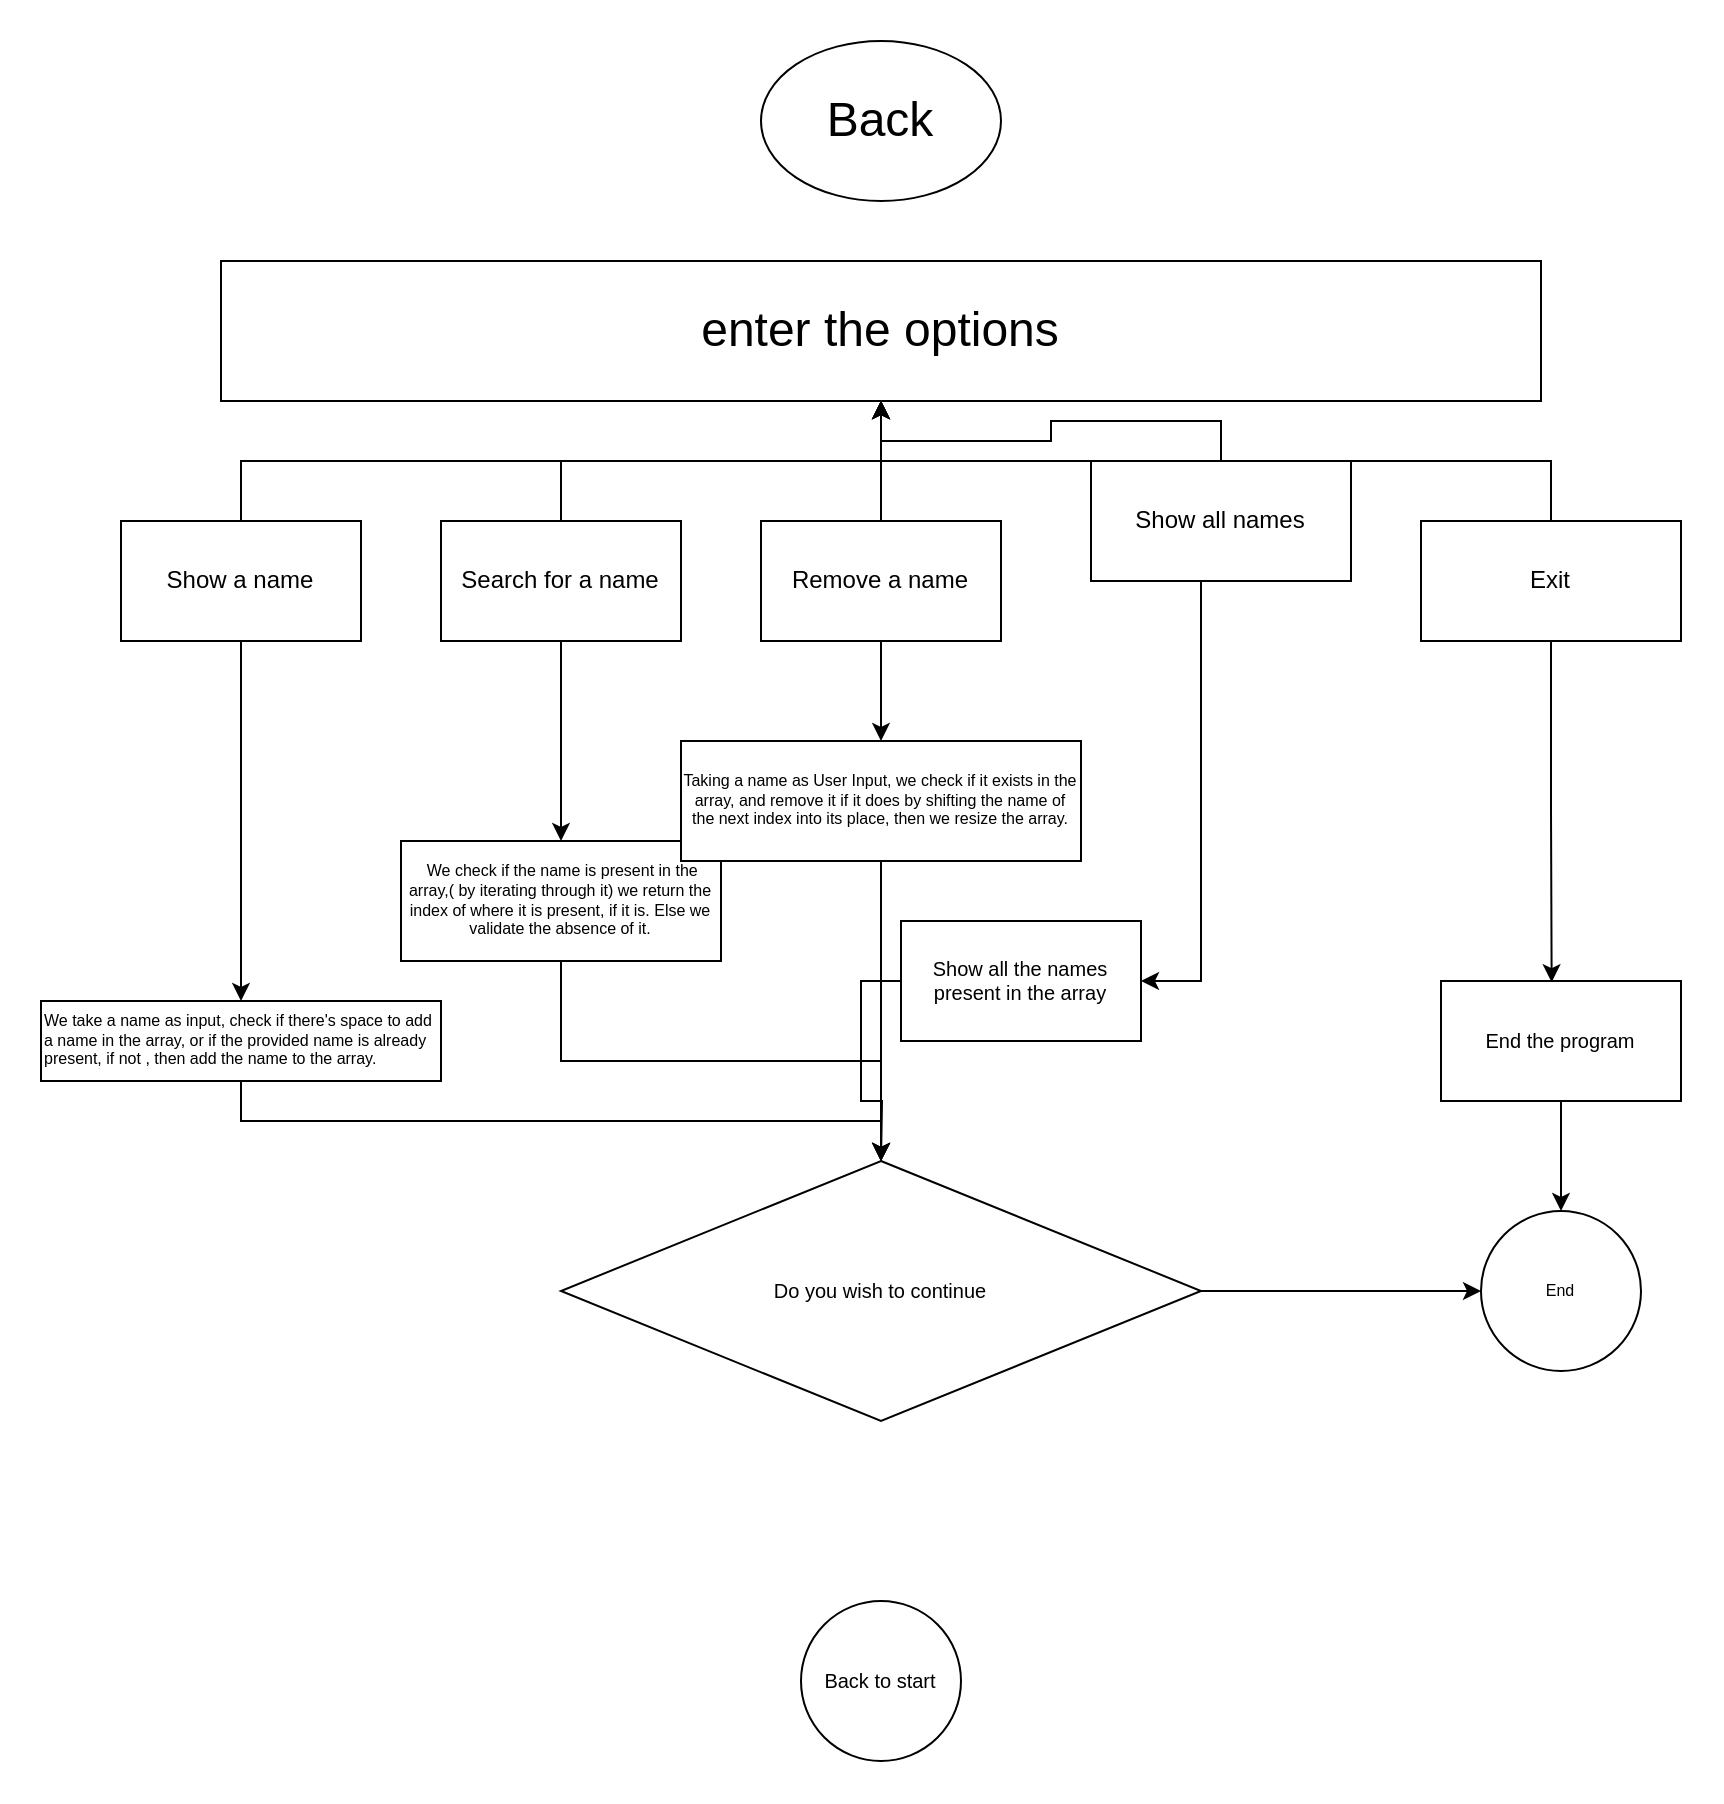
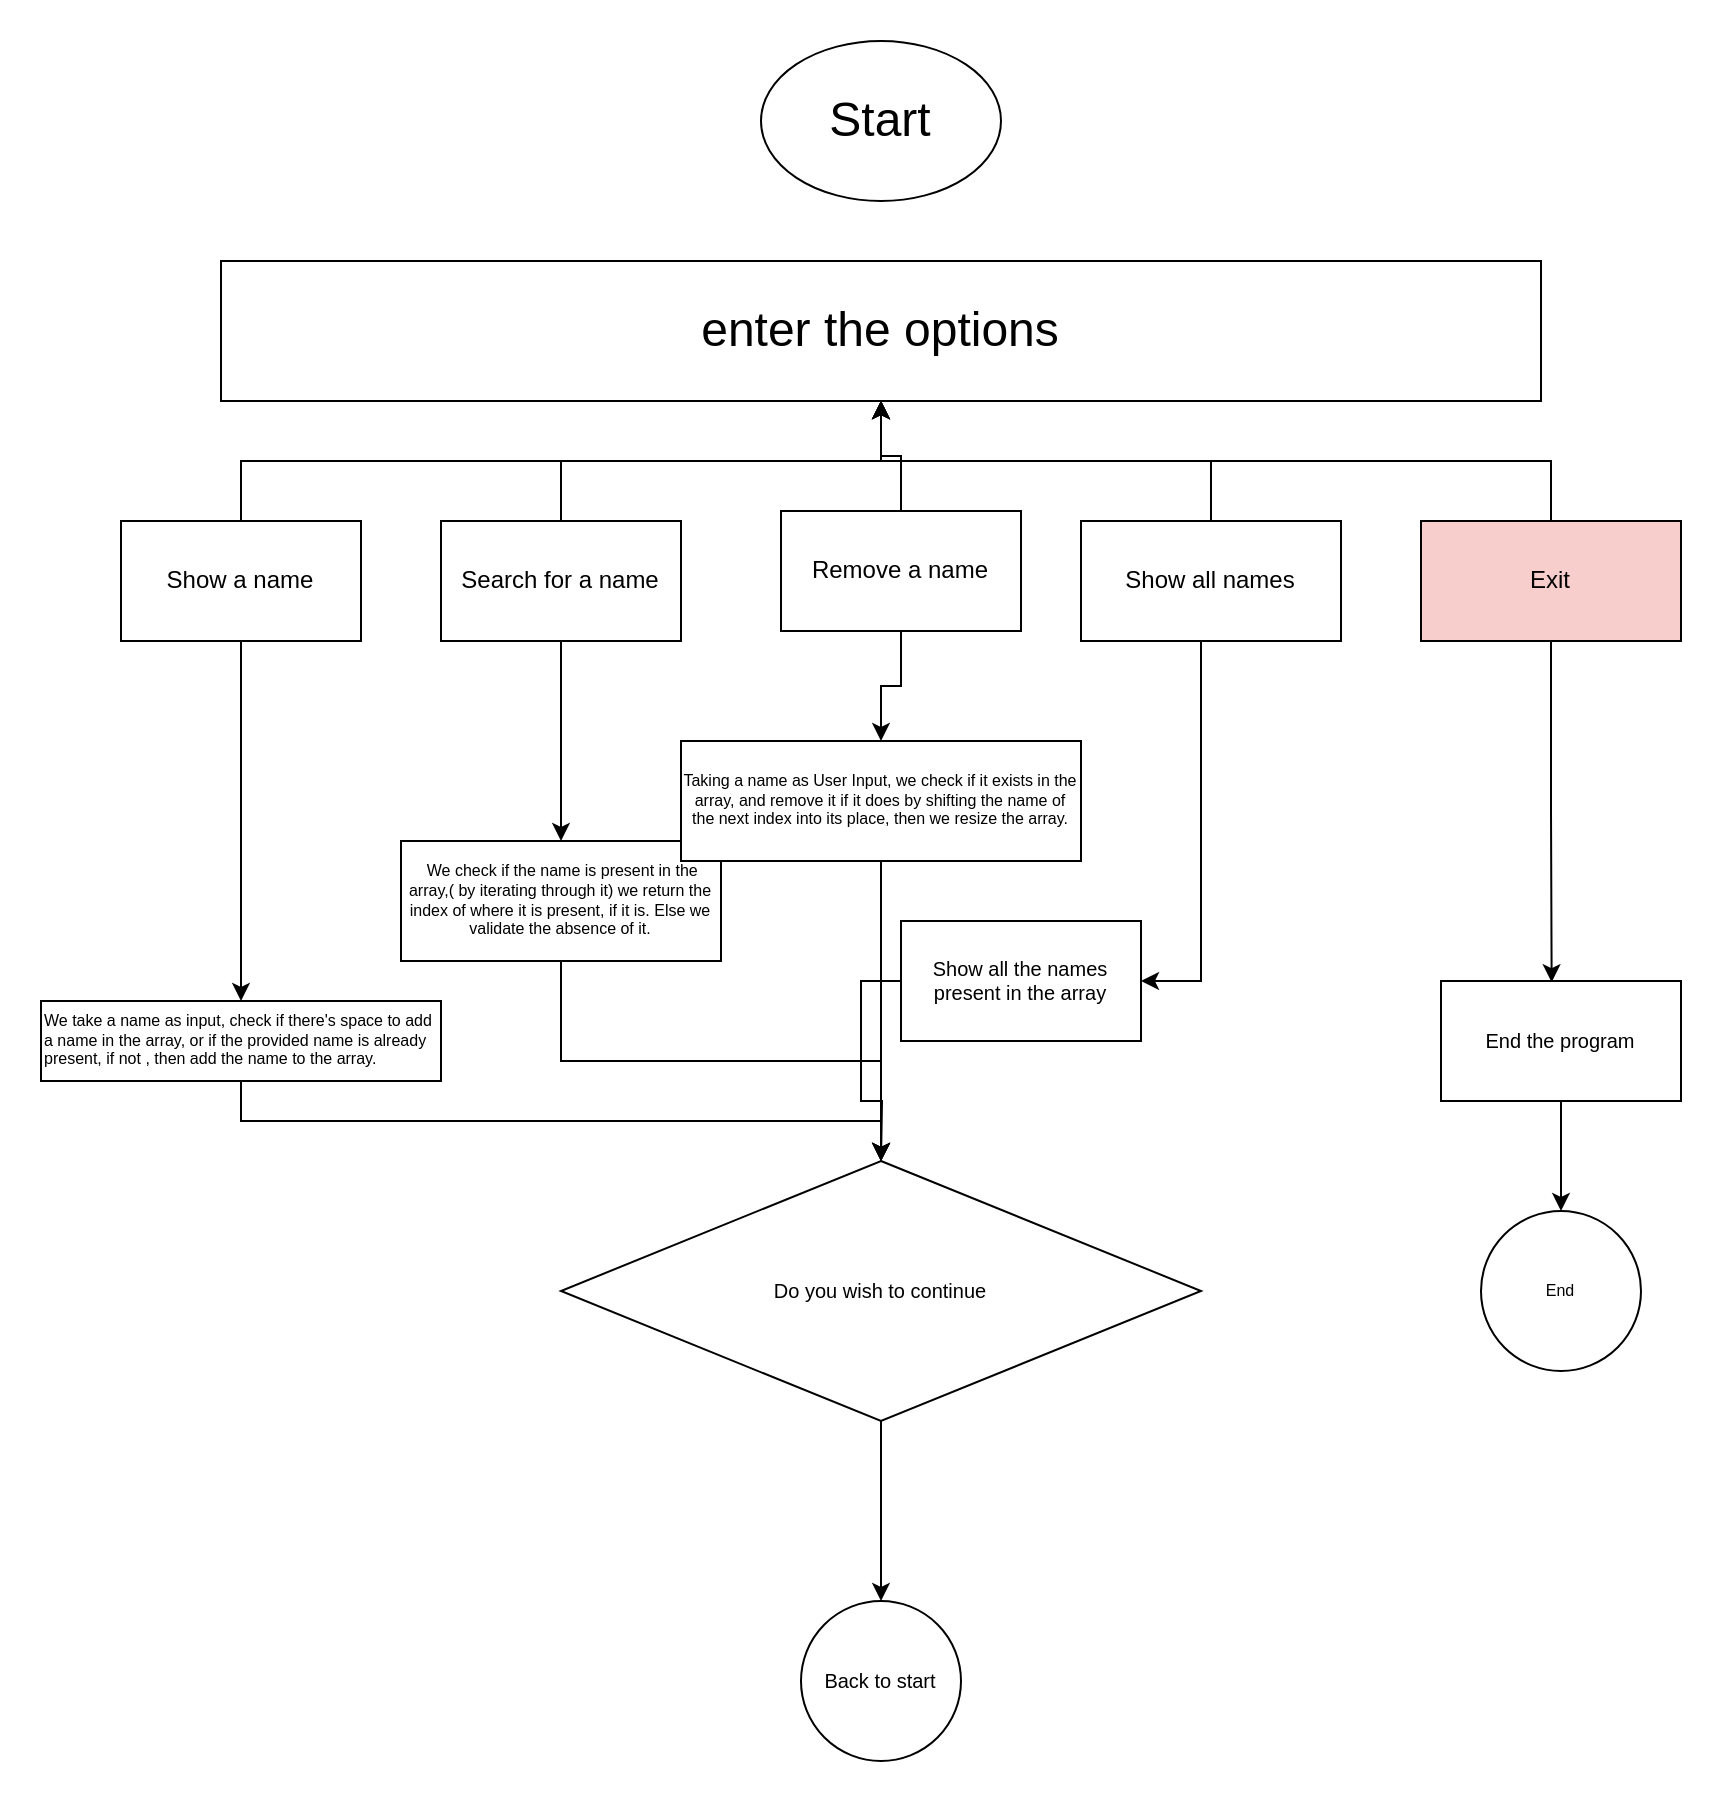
(881, 121) -> (881, 121)
(1221, 521) -> (1211, 581)
(881, 581) -> (901, 571)
(1551, 581) -> (1551, 581)
(1334, 1291) -> (881, 1504)
